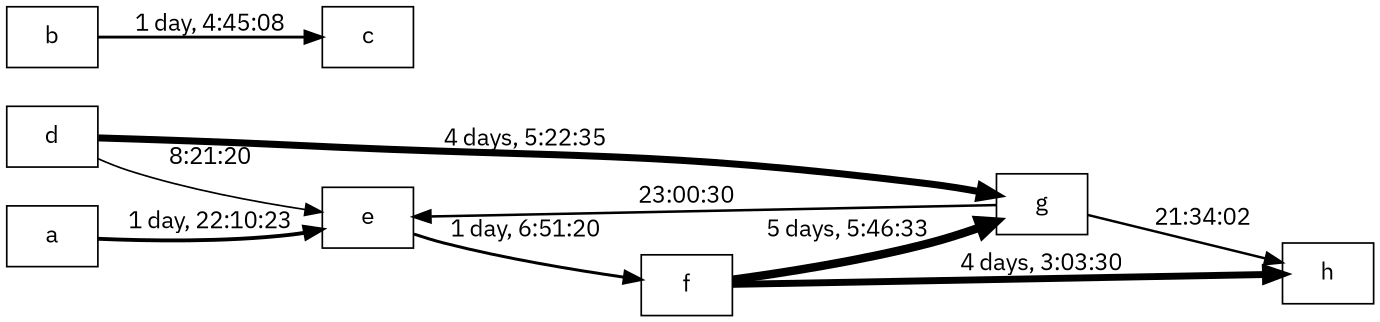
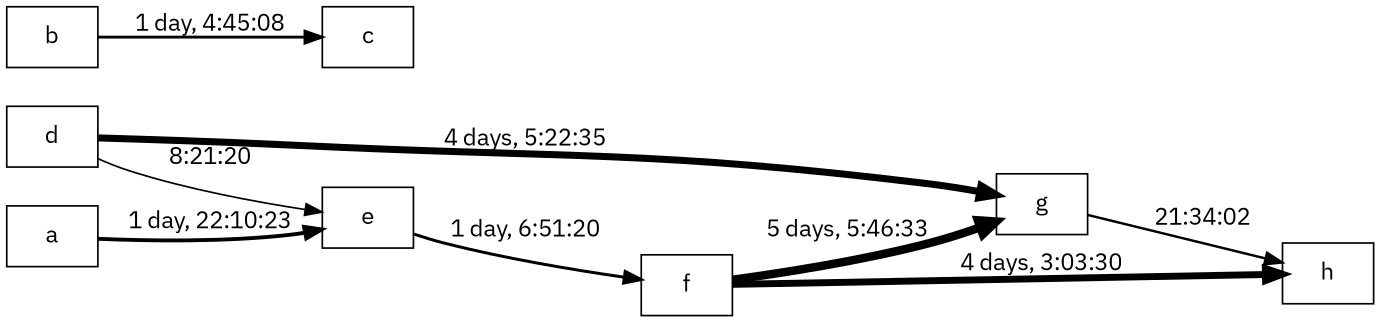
(714, 211) -> none
